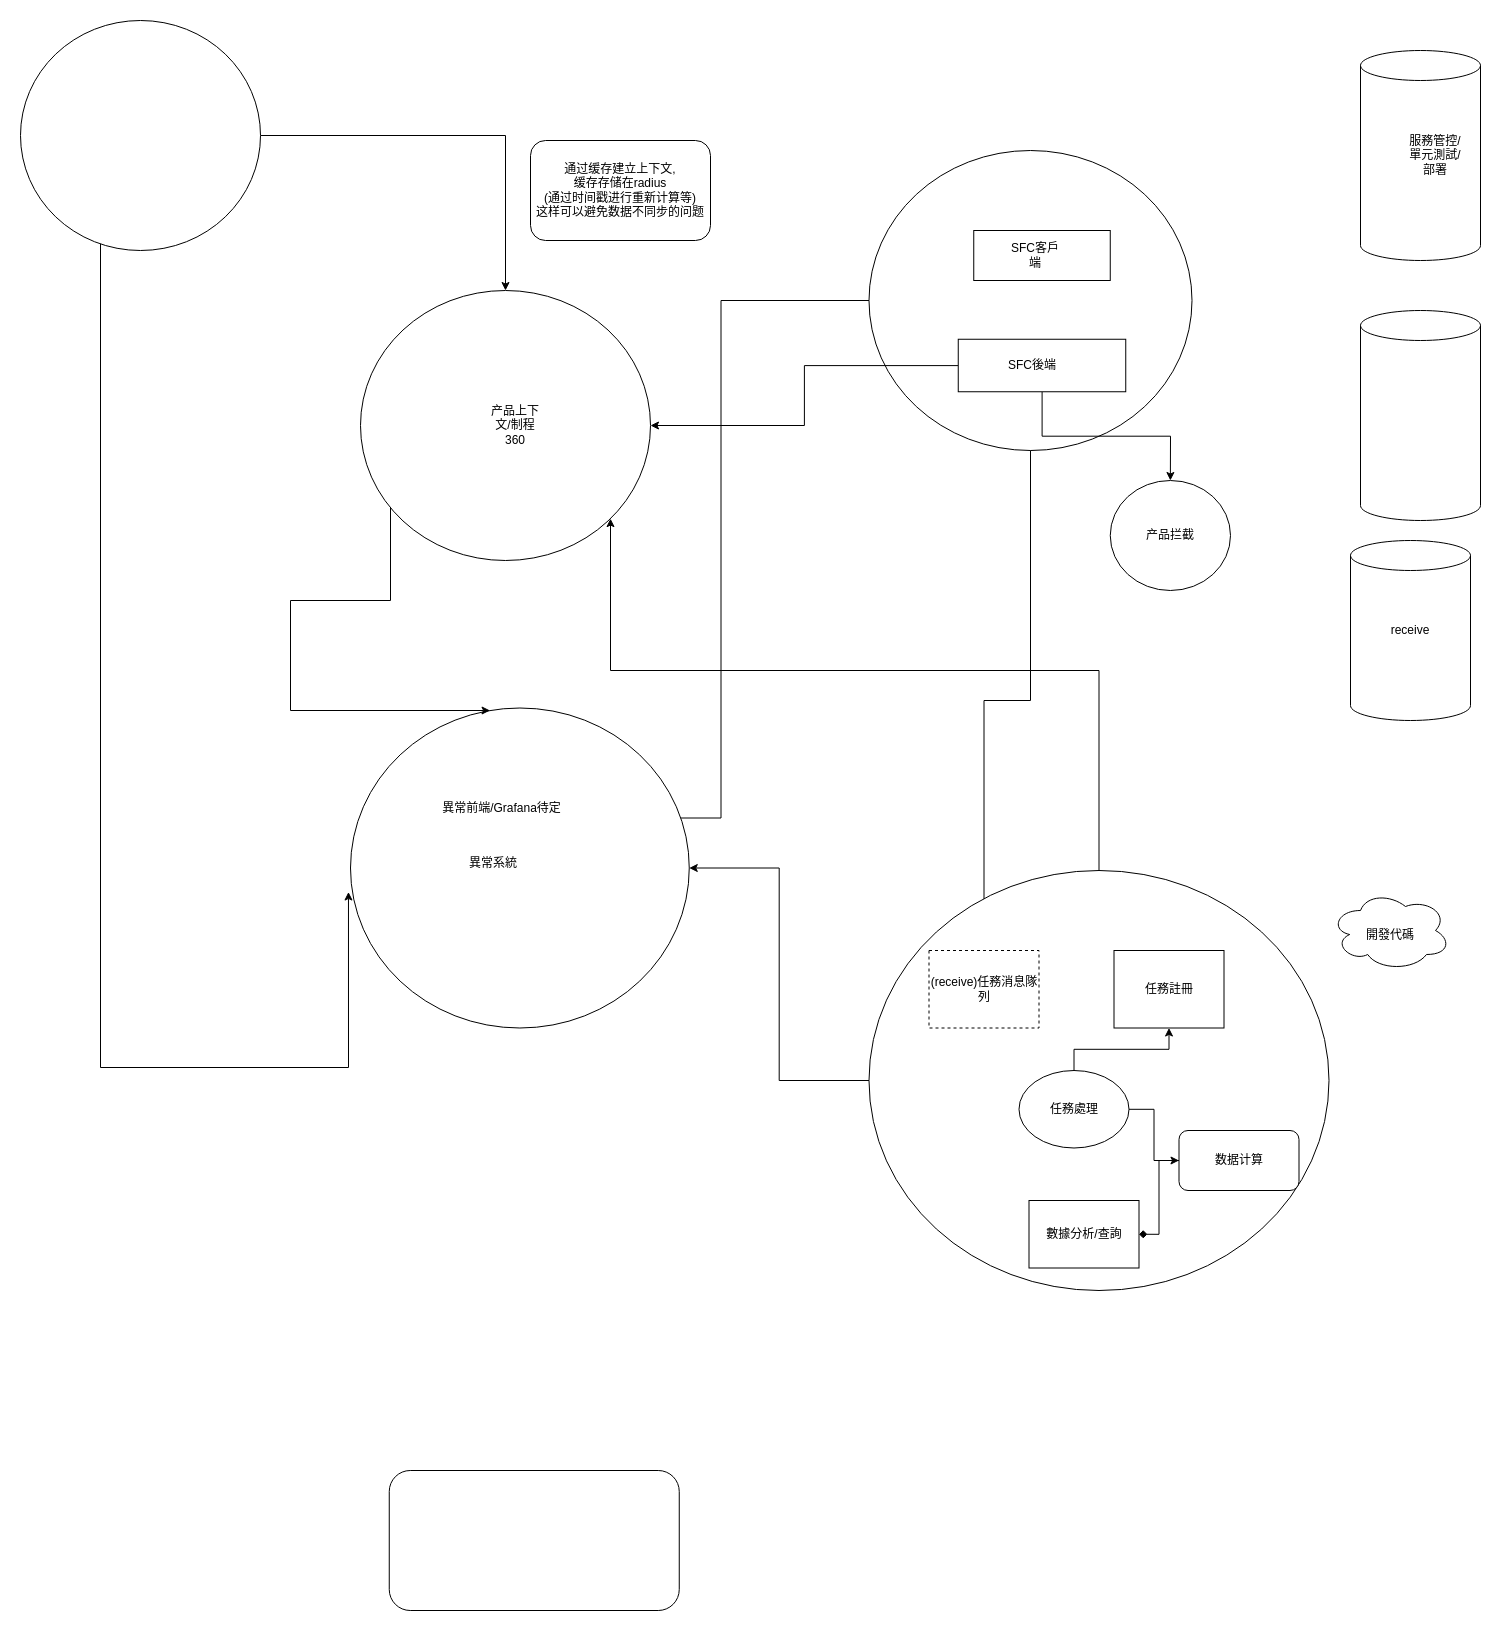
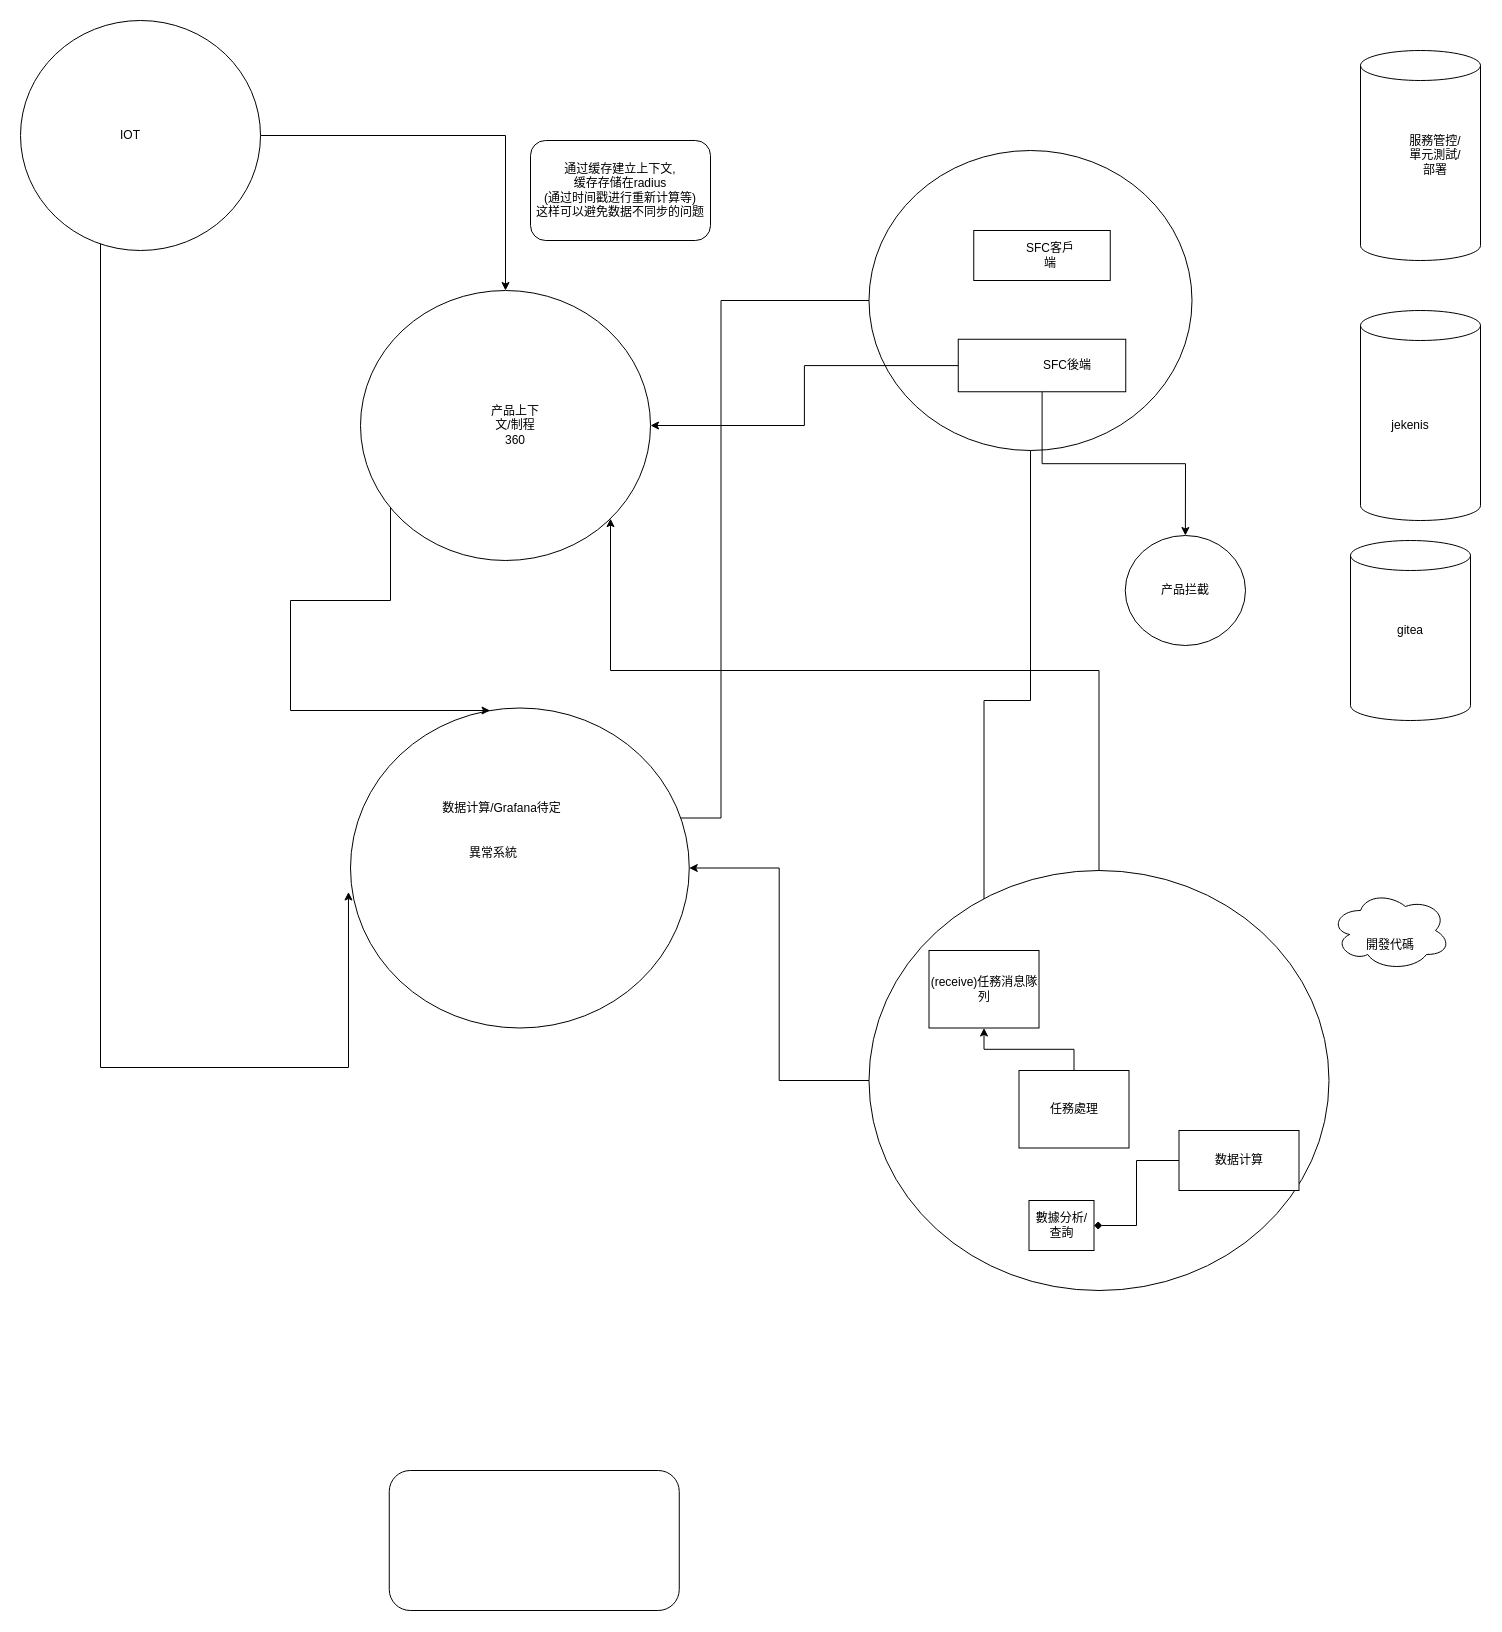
none -> (131, 136)
(1035, 256) -> (1050, 256)
(1032, 366) -> (1067, 366)
none -> (1411, 426)
(1170, 536) -> (1185, 591)
(1411, 631) -> (1411, 631)
(502, 809) -> (502, 809)
(493, 863) -> (493, 853)
(1391, 936) -> (1391, 946)
(984, 989) -> (984, 989)
(1169, 989) -> none
(1129, 1049) -> none
(1074, 1109) -> (1074, 1109)
(1154, 1121) -> (1021, 1049)
(1239, 1161) -> (1239, 1161)
(1084, 1234) -> (1062, 1226)
